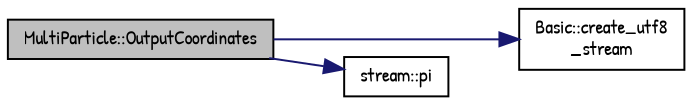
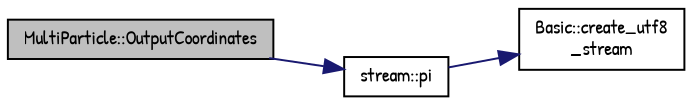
(386, 39) -> (474, 63)
